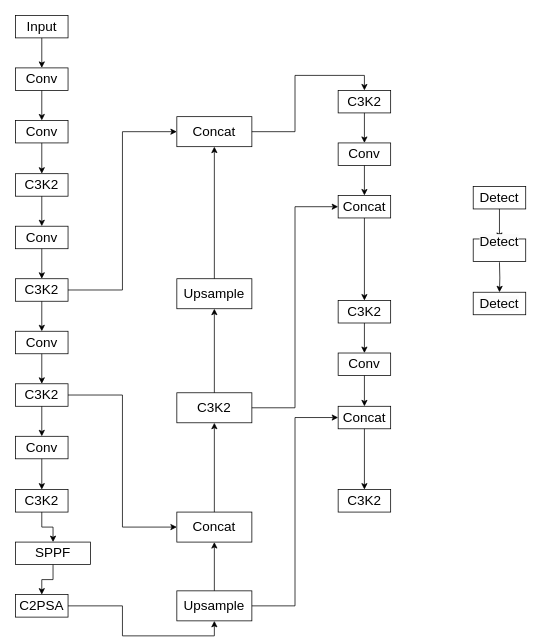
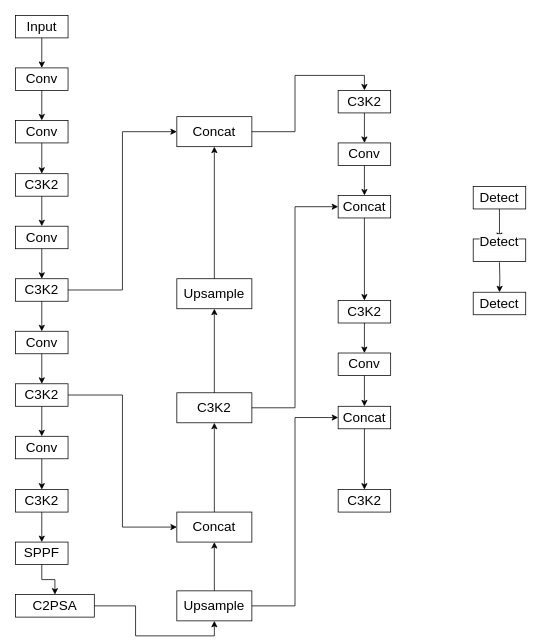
(53, 553) -> (42, 553)
(42, 606) -> (55, 606)
